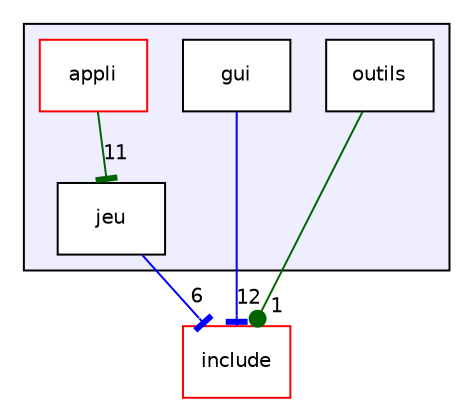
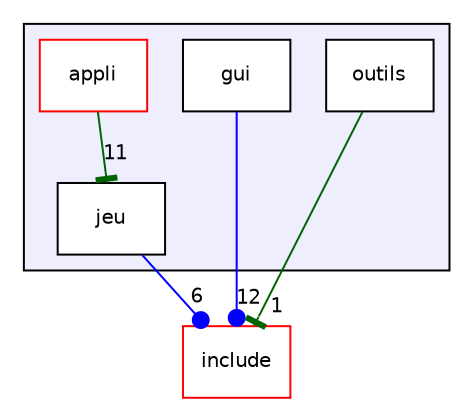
(312, 212) -> (311, 214)
(237, 214) -> (237, 210)
(171, 287) -> (169, 285)
